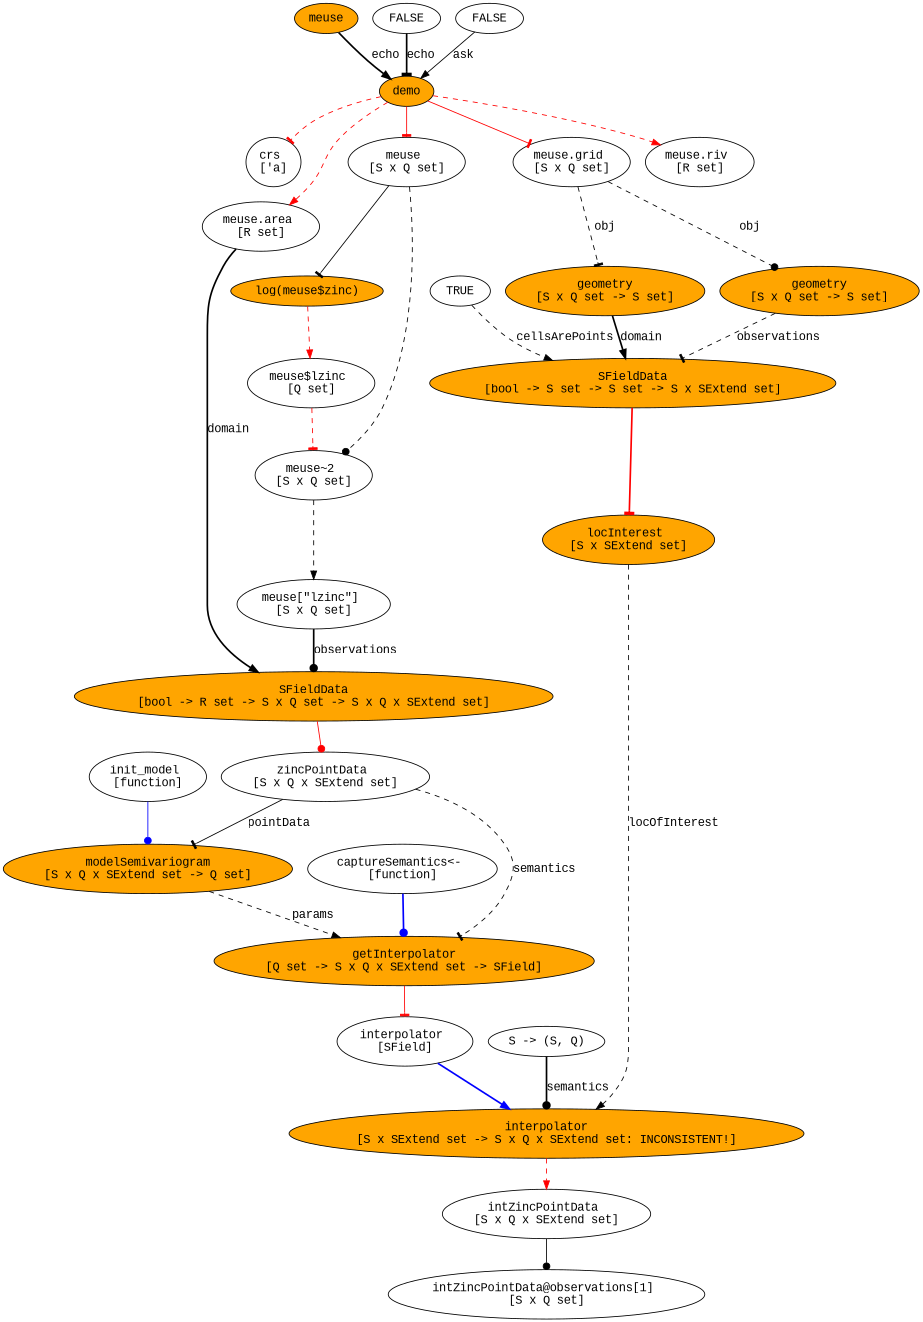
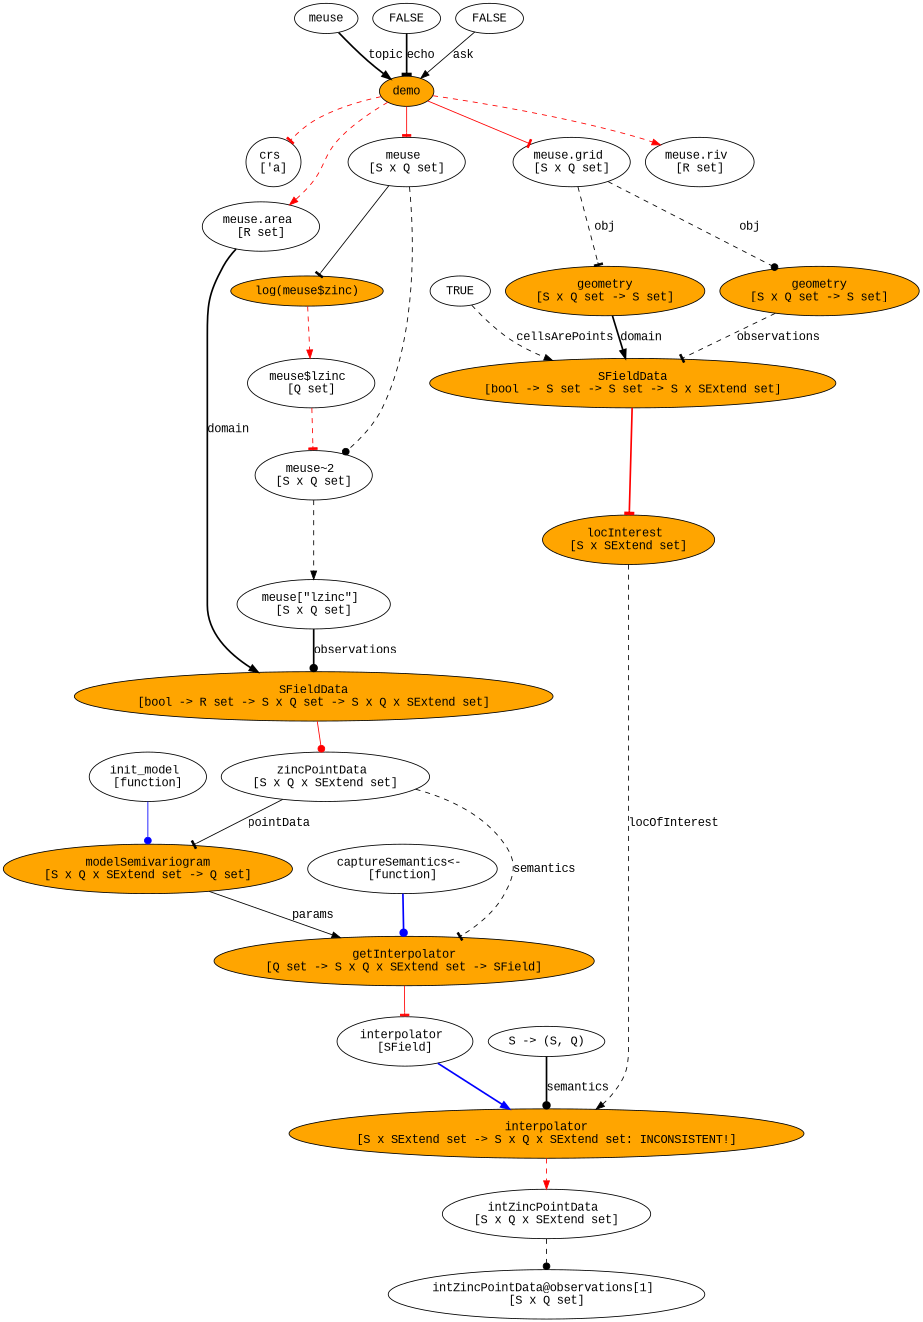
(326, 18) -> (326, 18)
(386, 55) -> (386, 55)
(271, 913) -> (271, 913)
(547, 1251) -> (547, 1251)
